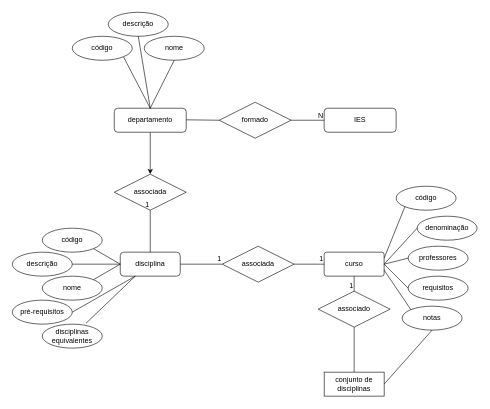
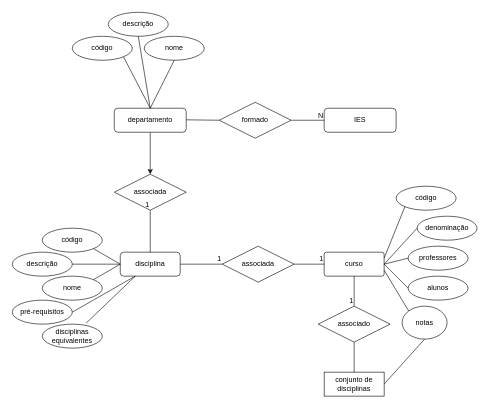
(438, 288) -> (438, 288)
(354, 309) -> (354, 324)
(432, 318) -> (425, 323)
